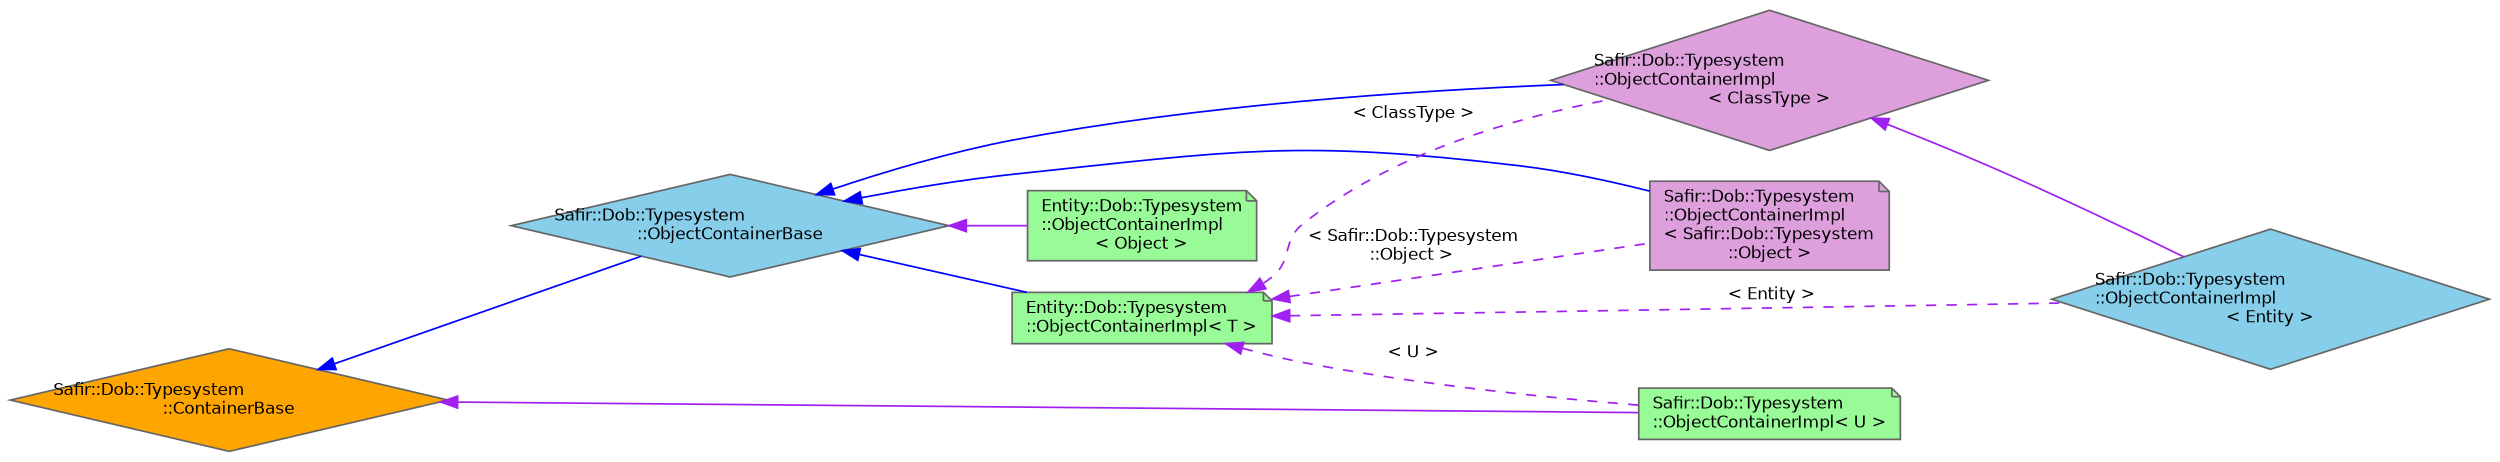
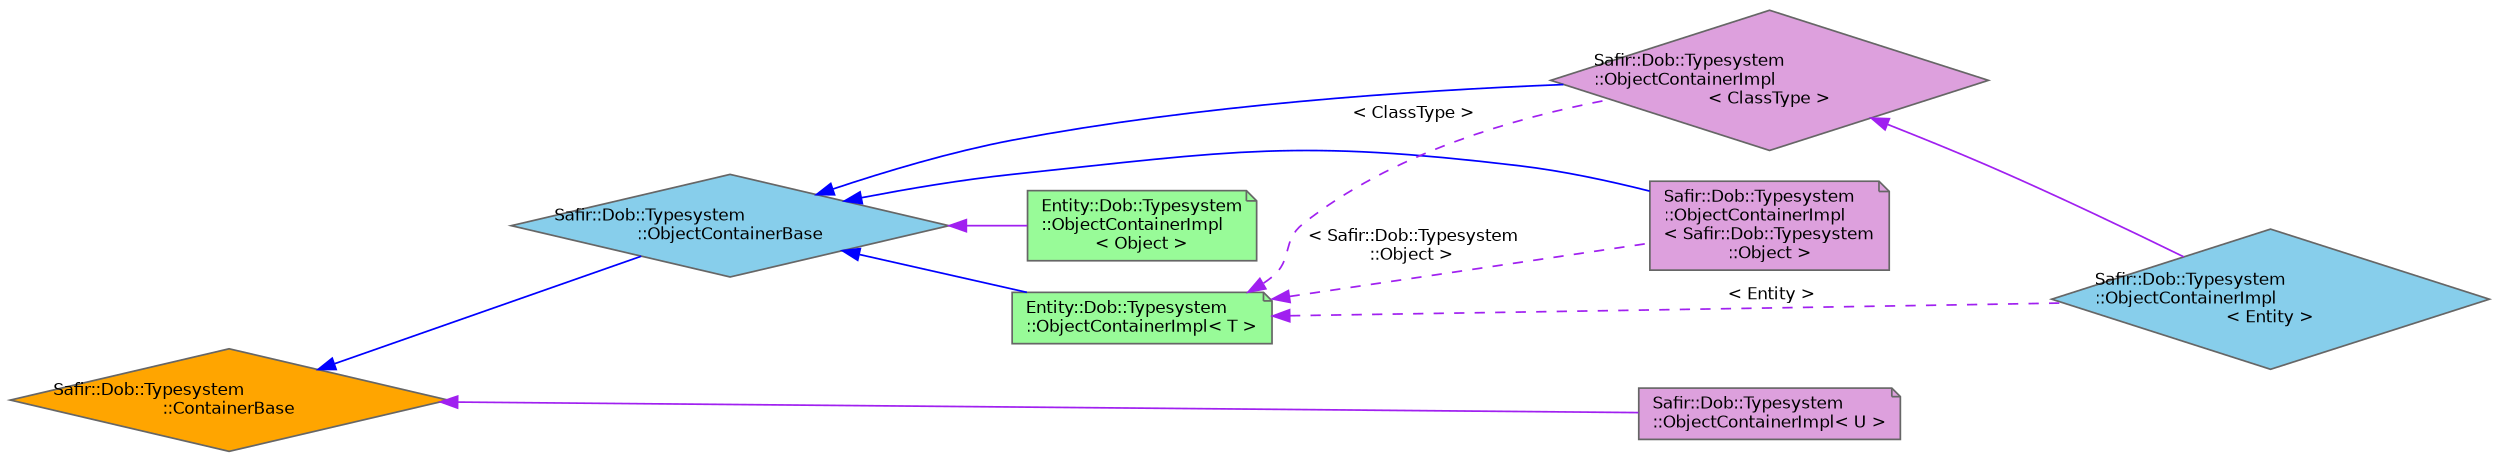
(1440, 384) -> none
(1770, 414) -> (1770, 414)
